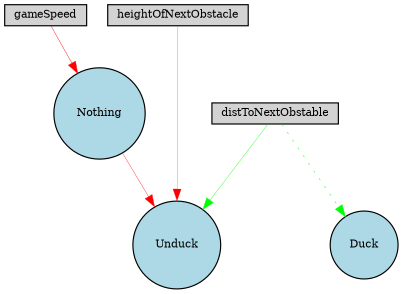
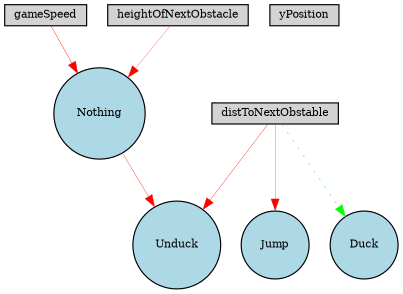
none -> (304, 15)
(177, 107) -> (153, 47)
(239, 162) -> (239, 162)
none -> (275, 245)
